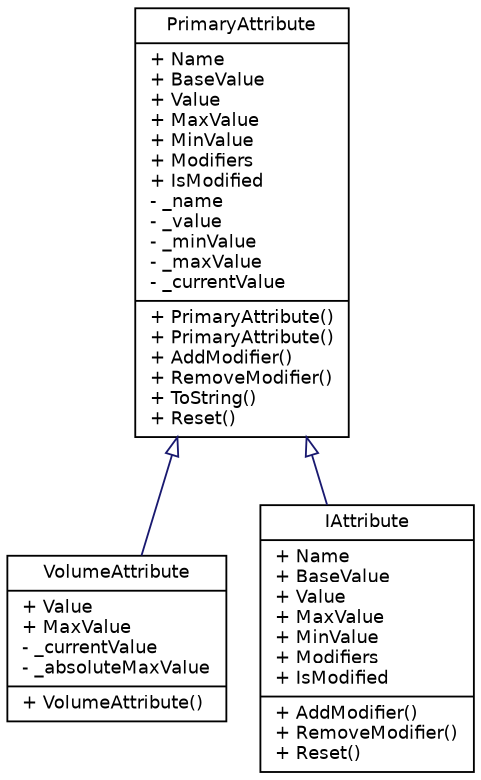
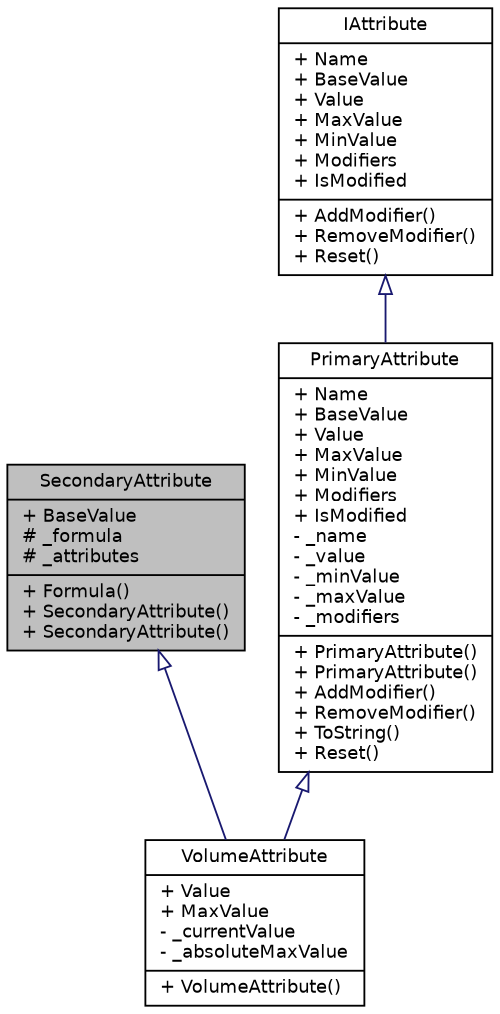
(218, 282) -> (347, 617)
(320, 480) -> (386, 319)
none -> (126, 558)
